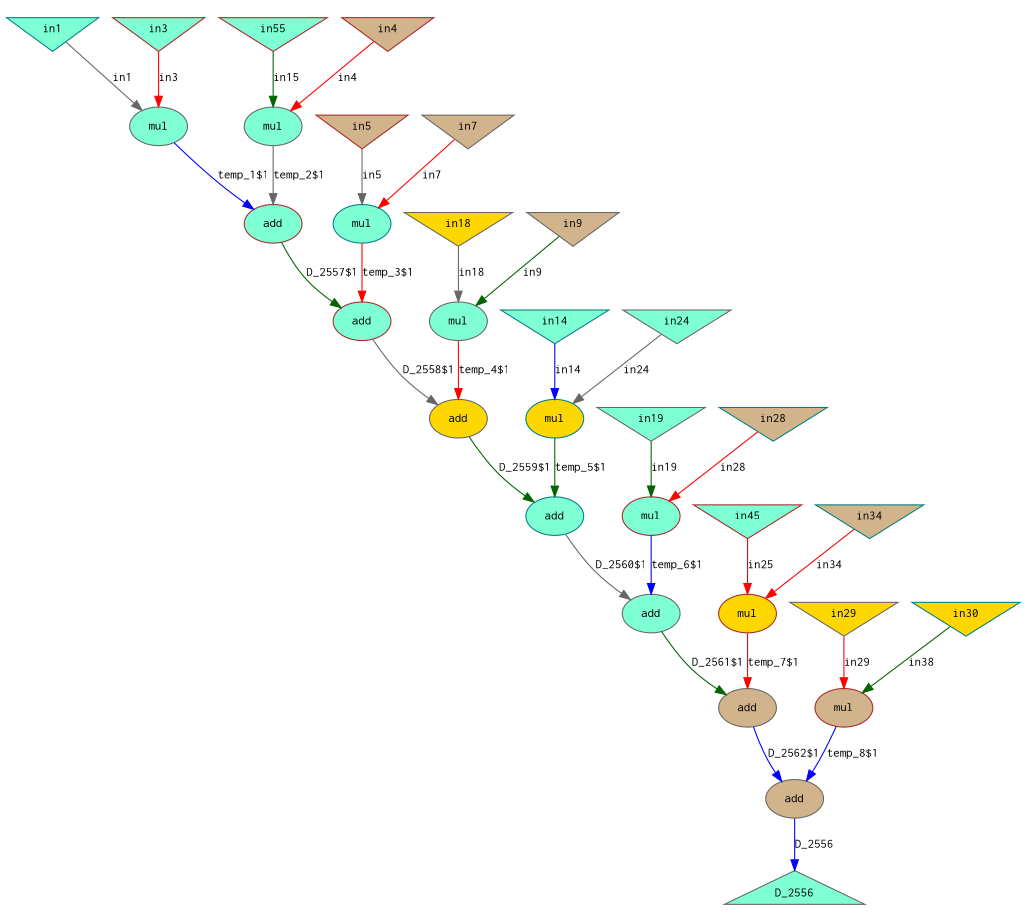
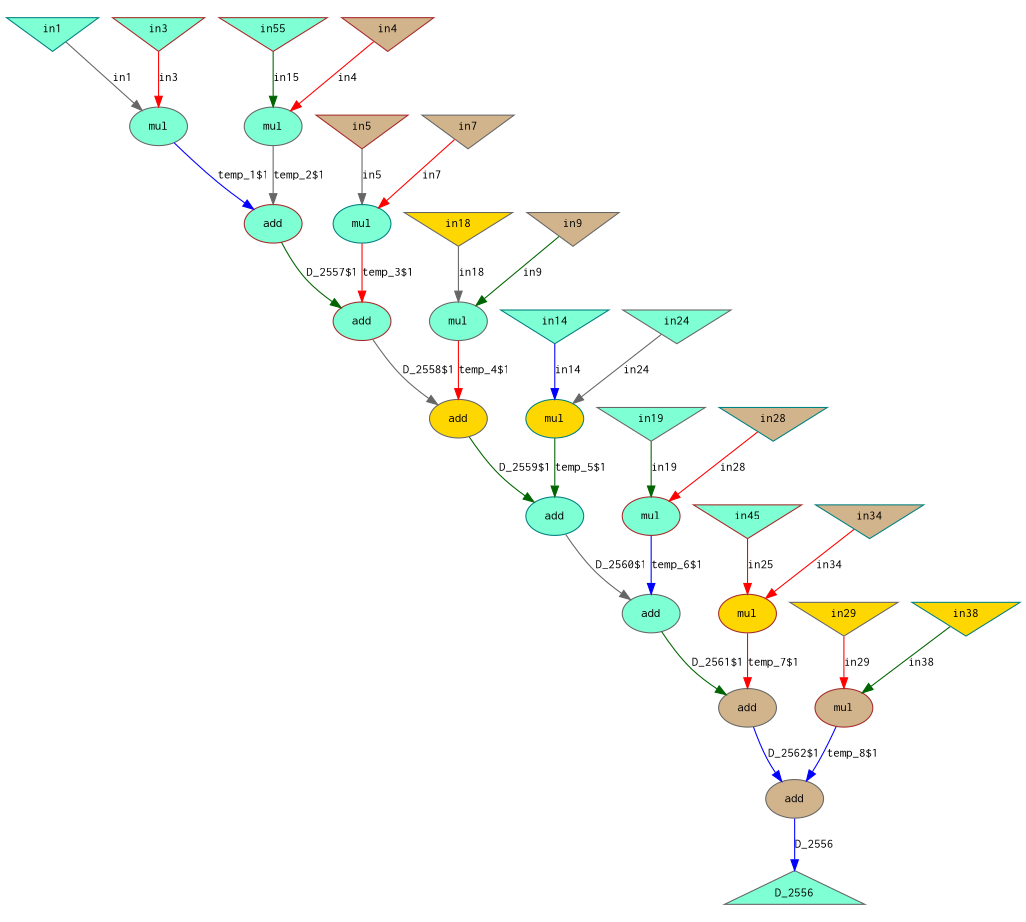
(966, 614) -> (966, 614)
